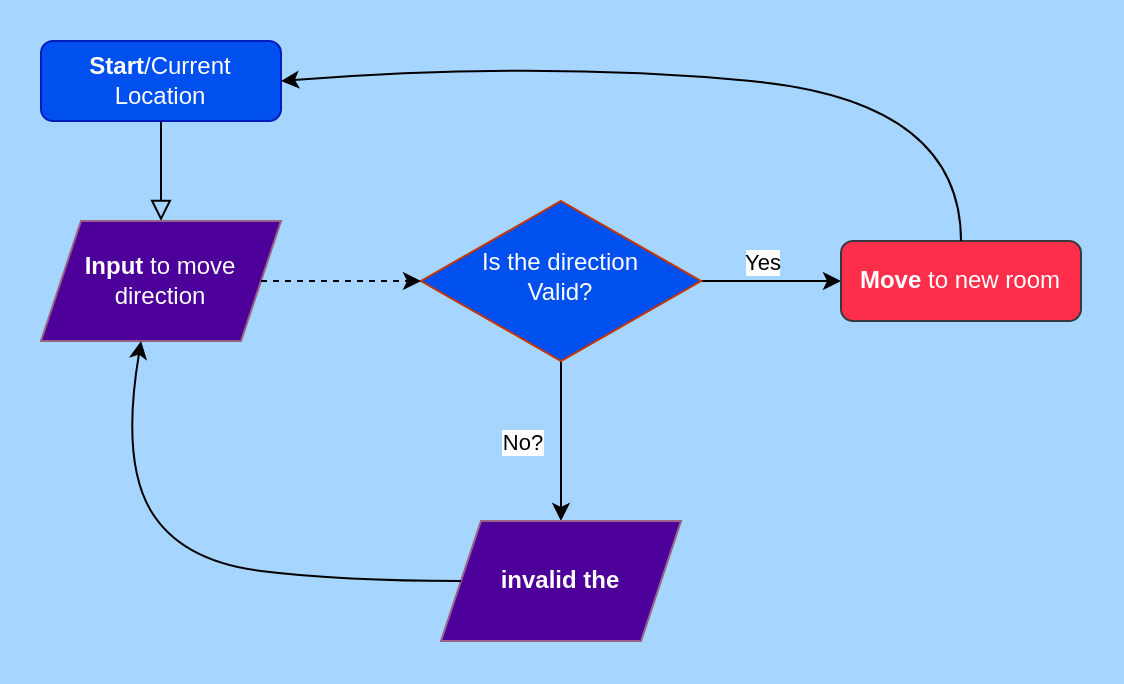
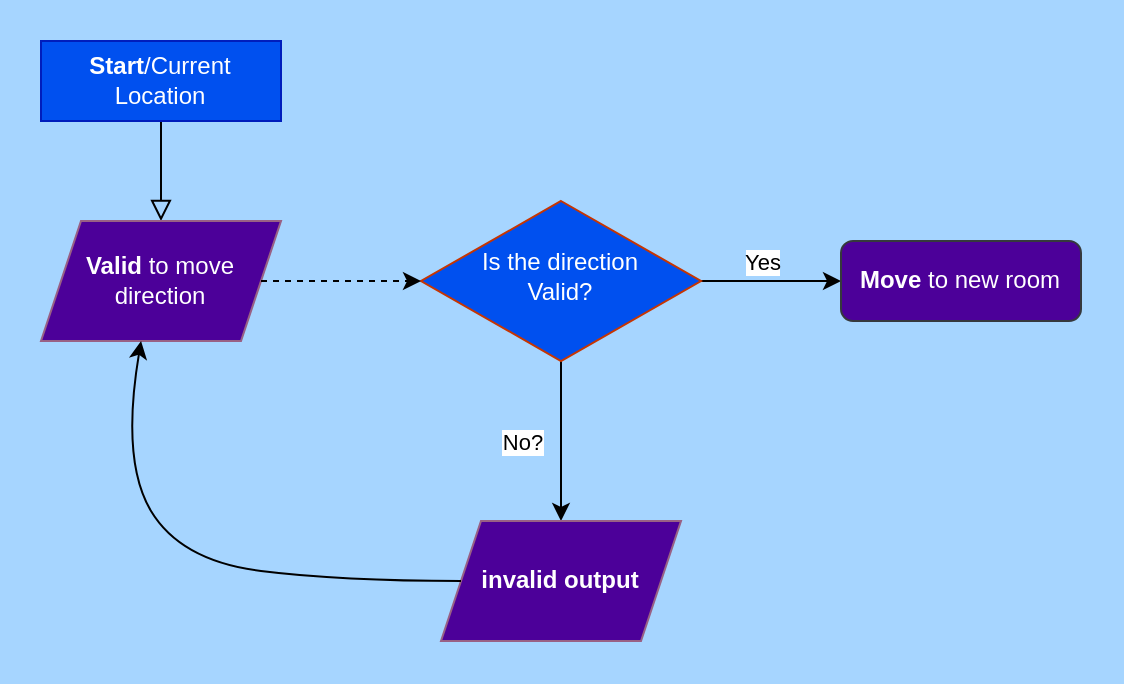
(669, 75) -> none
(161, 81) -> (161, 81)
(161, 281) -> (161, 281)
(961, 281) -> (961, 281)
(561, 581) -> (561, 581)
